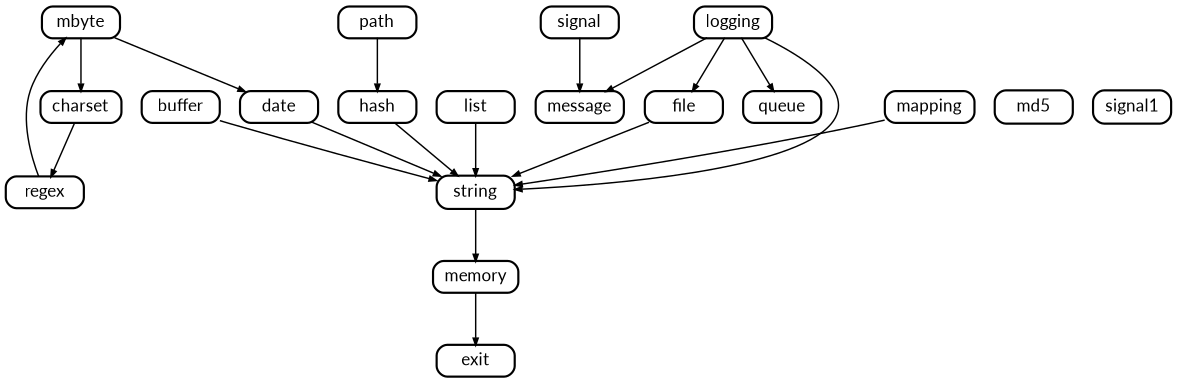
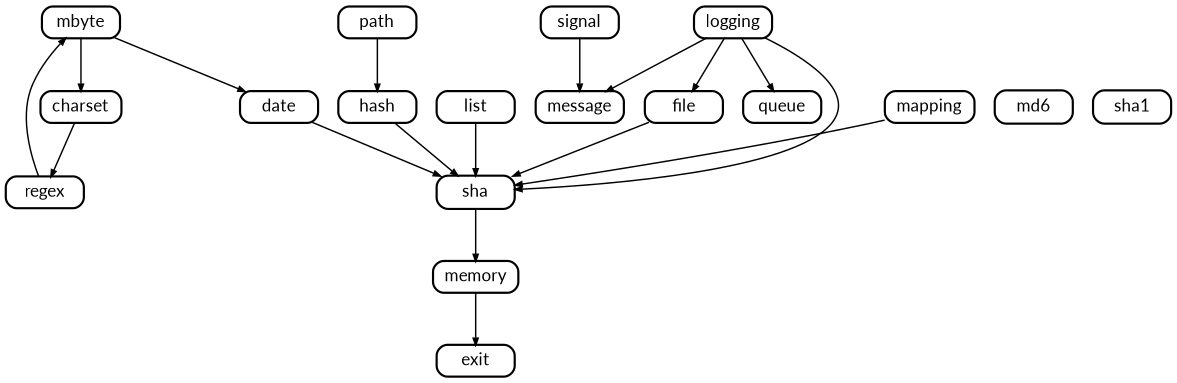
(181, 107) -> none
(1034, 107) -> (1034, 107)
(1132, 107) -> (1132, 107)
(476, 192) -> (476, 192)
